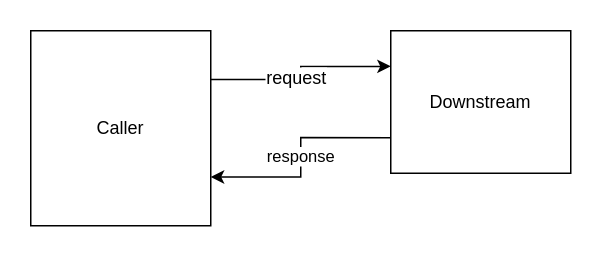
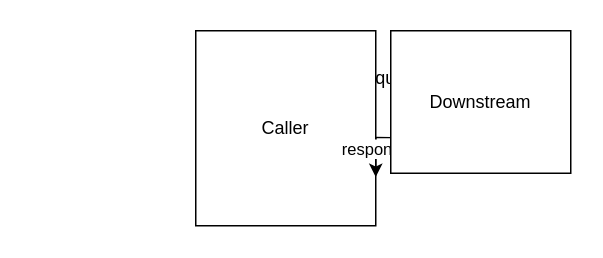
(121, 128) -> (286, 128)
